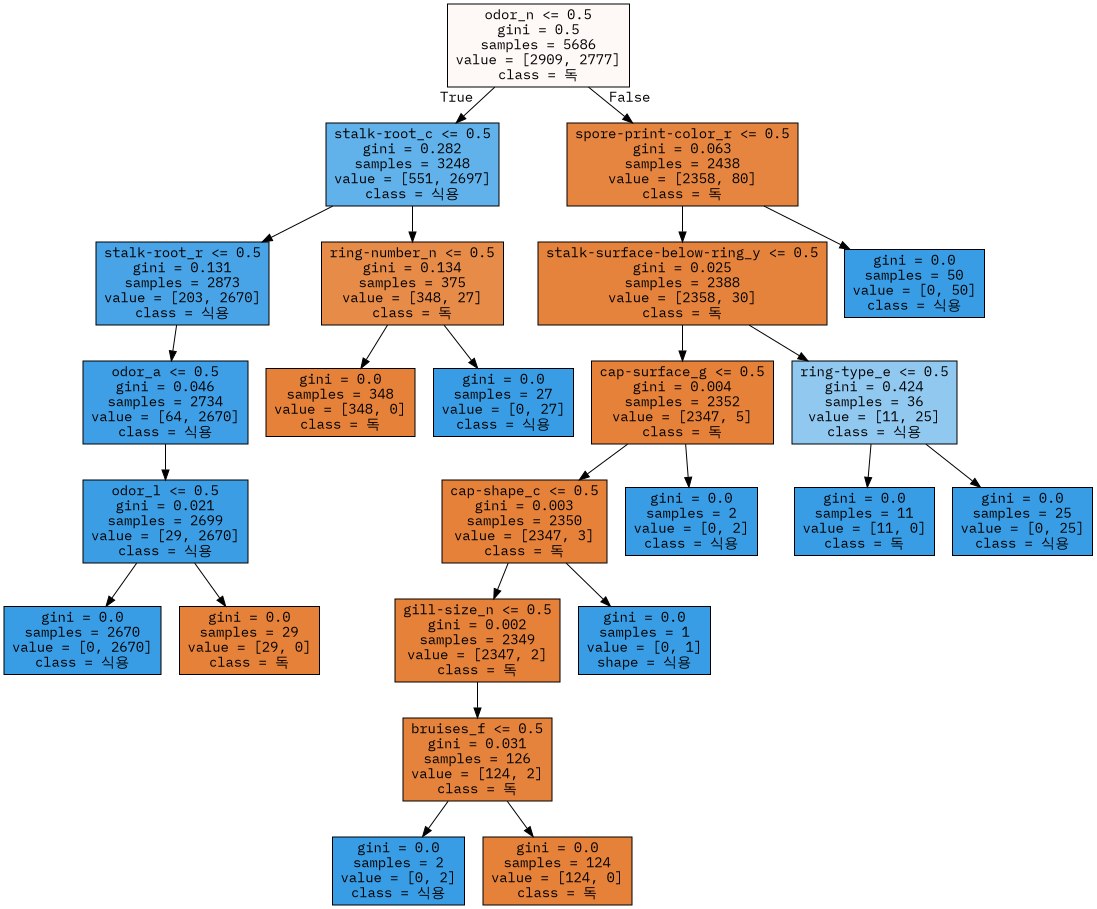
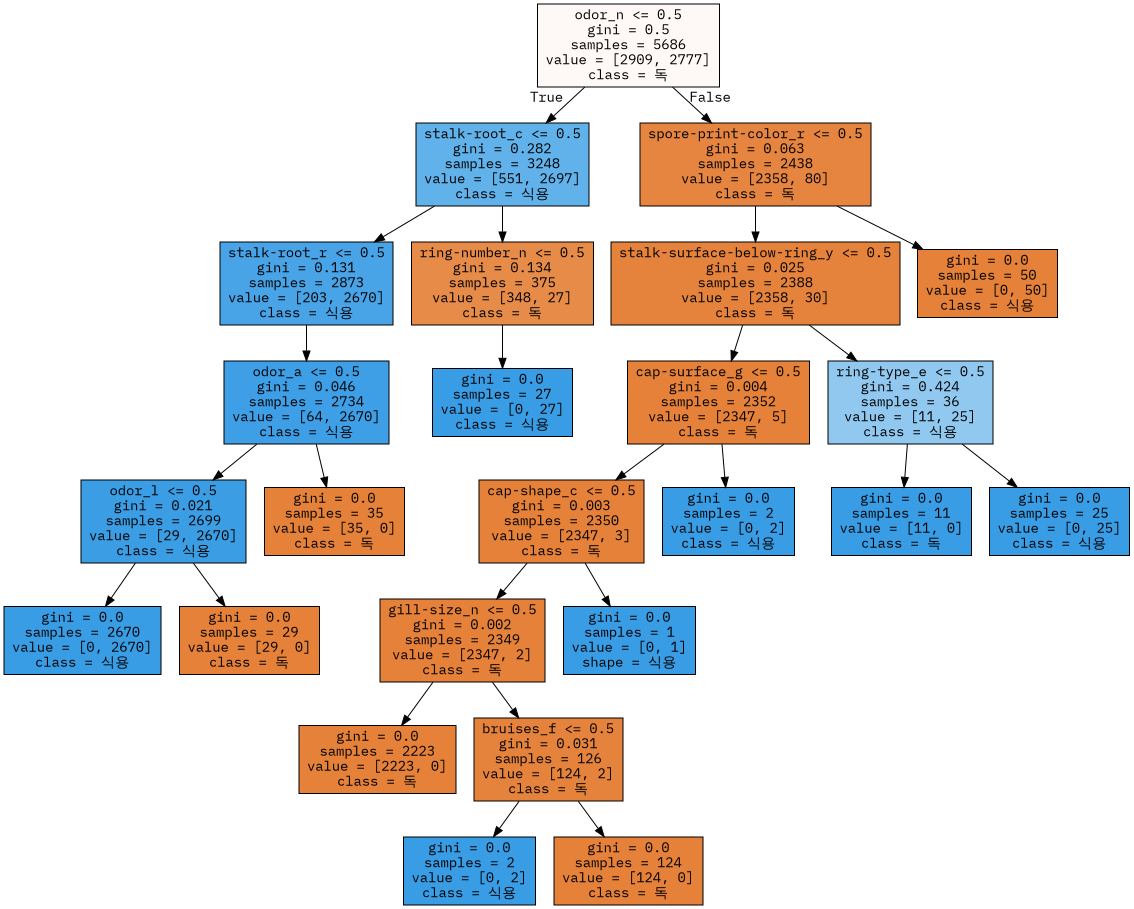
(914, 284) -> (988, 284)
(340, 402) -> none
none -> (334, 522)
none -> (378, 760)
